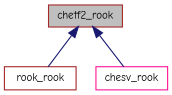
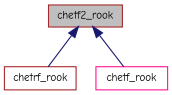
(40, 78) -> (40, 78)
(132, 78) -> (132, 78)
